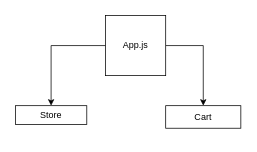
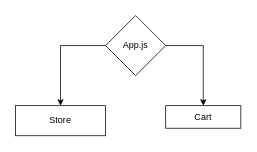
(135, 45) -> (135, 45)
(51, 115) -> (60, 120)
